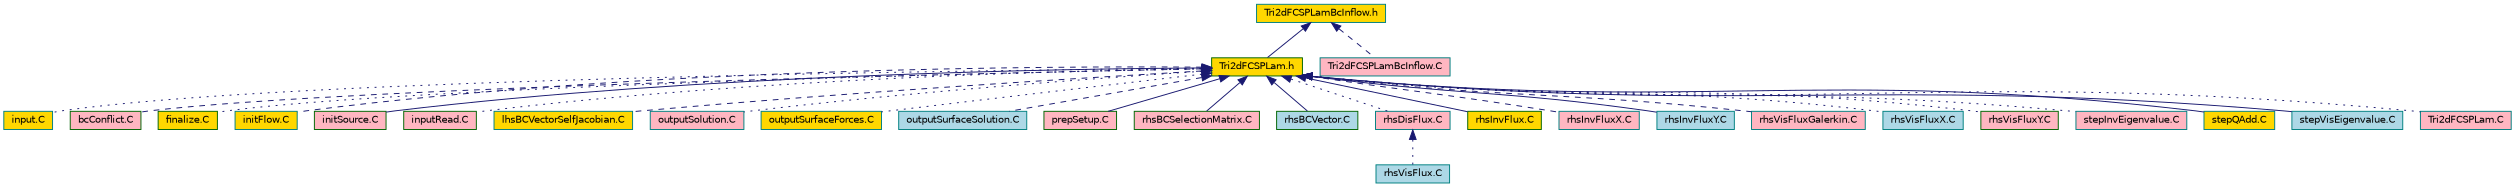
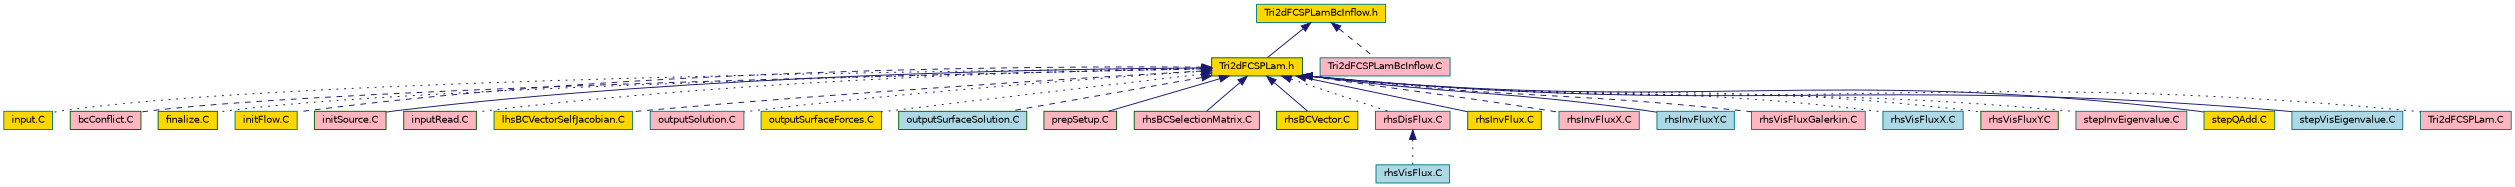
(963, 120) -> (963, 120)
(1317, 120) -> (1317, 120)
